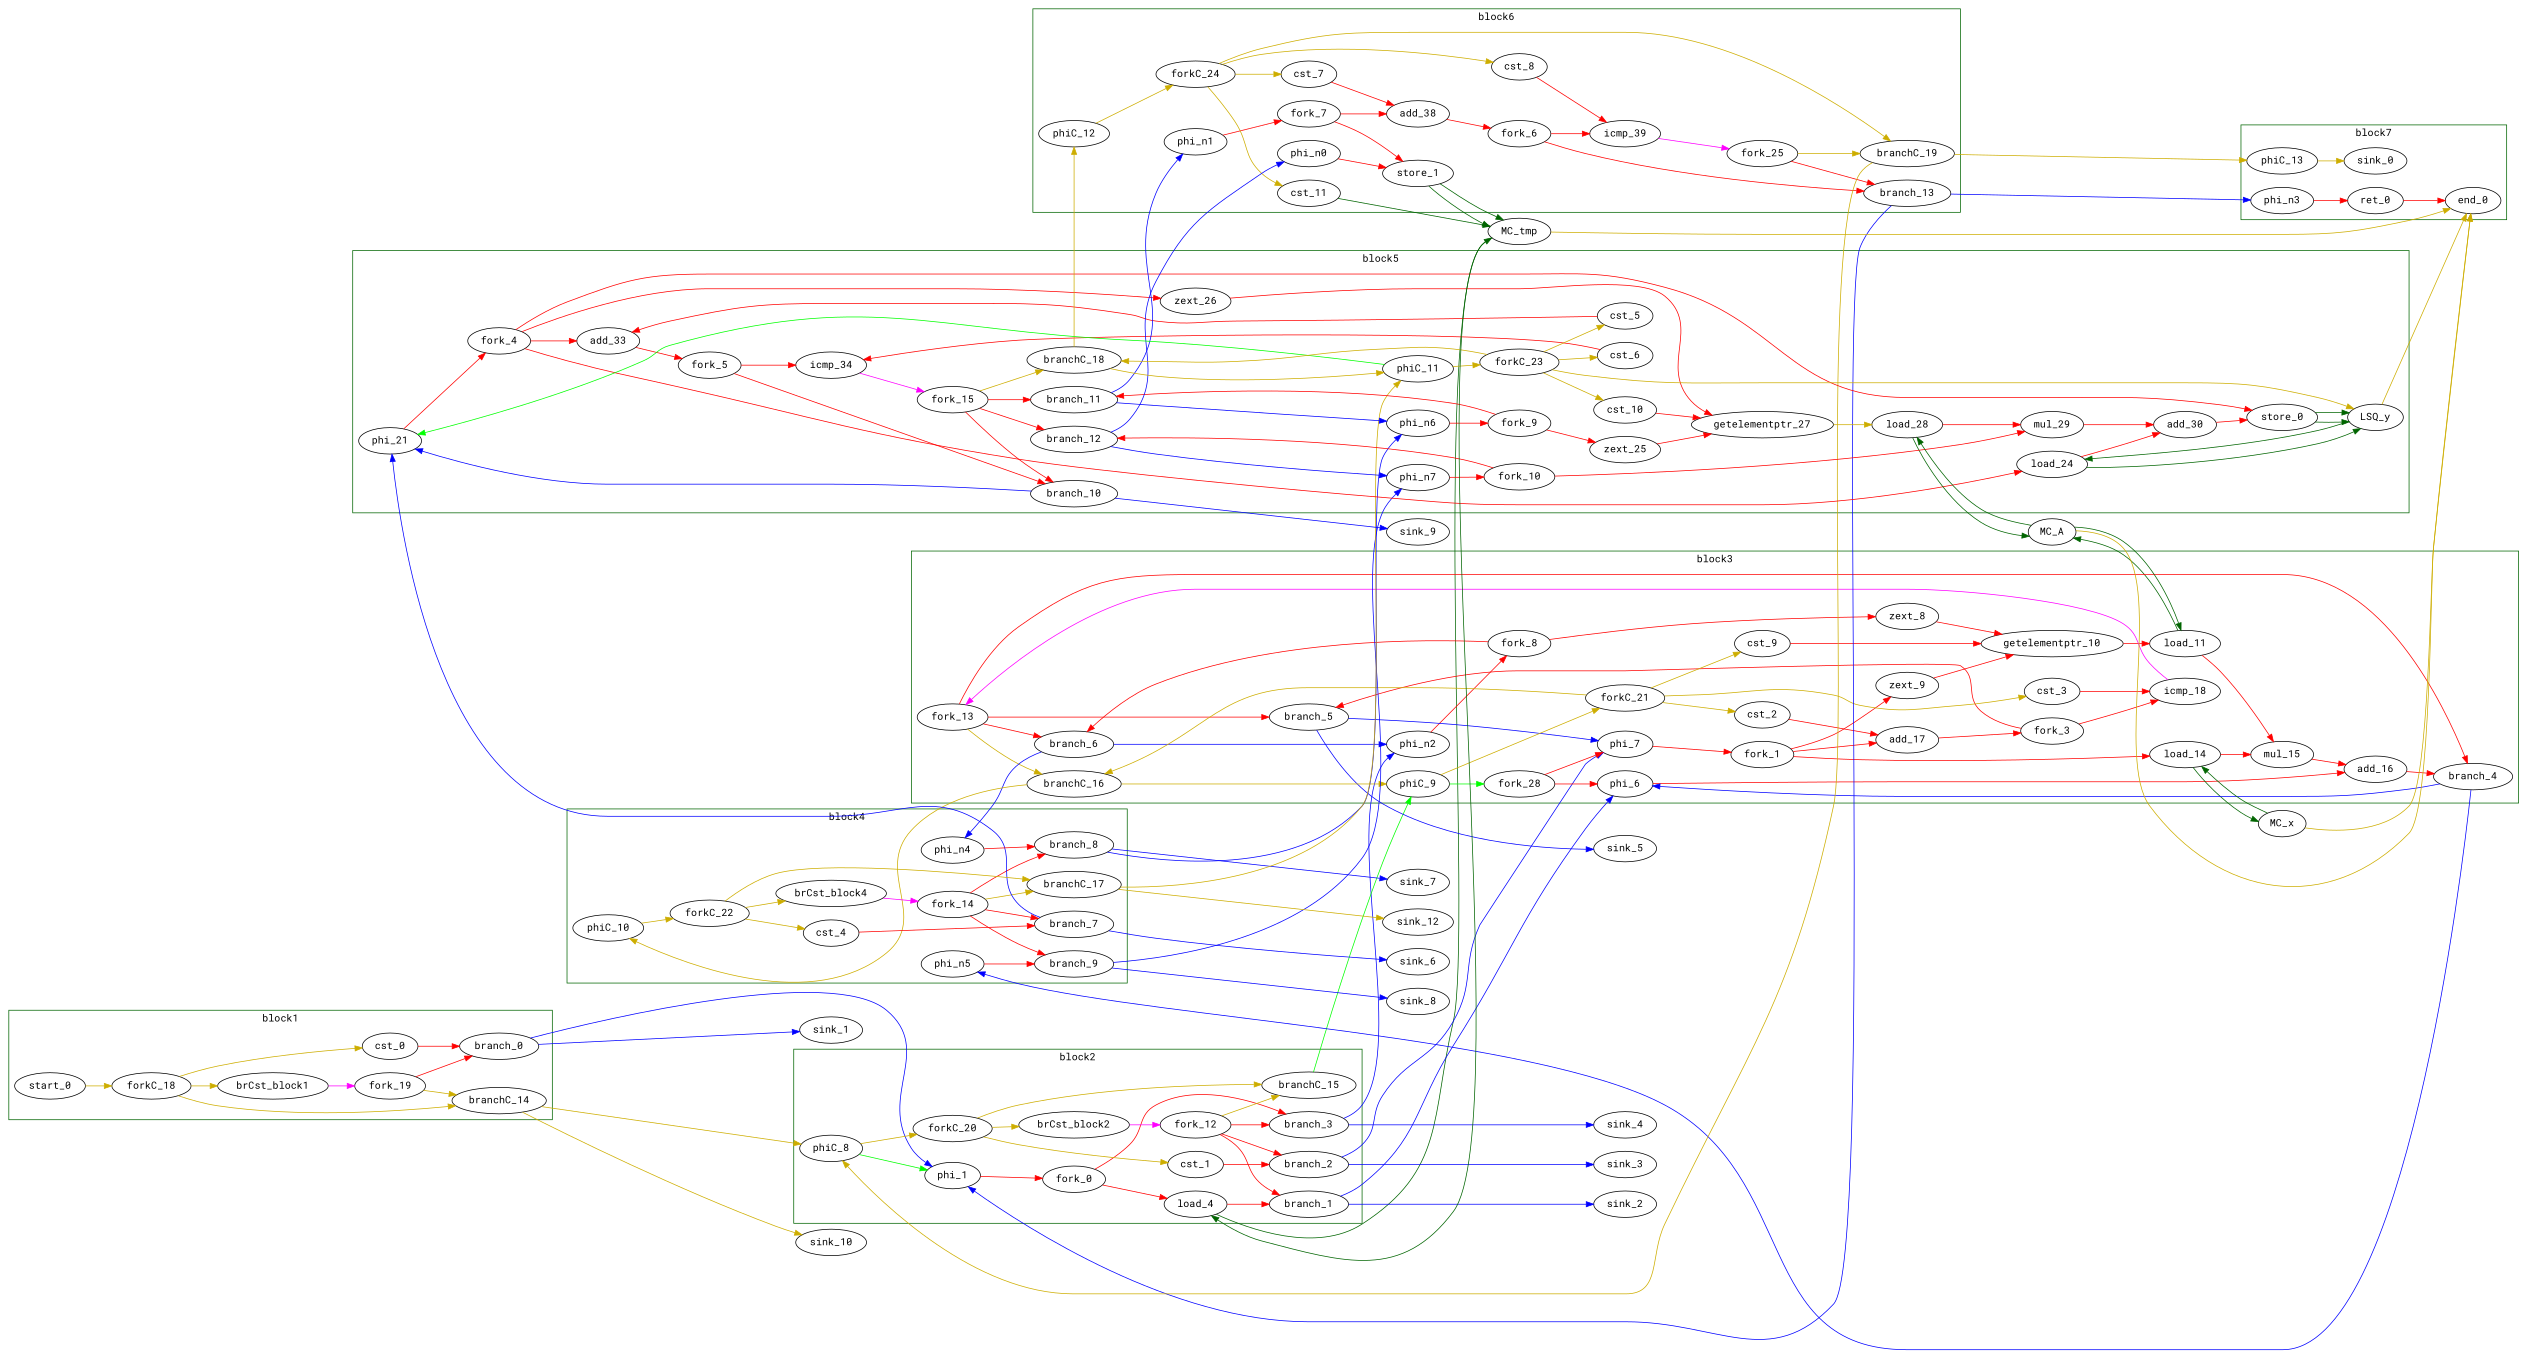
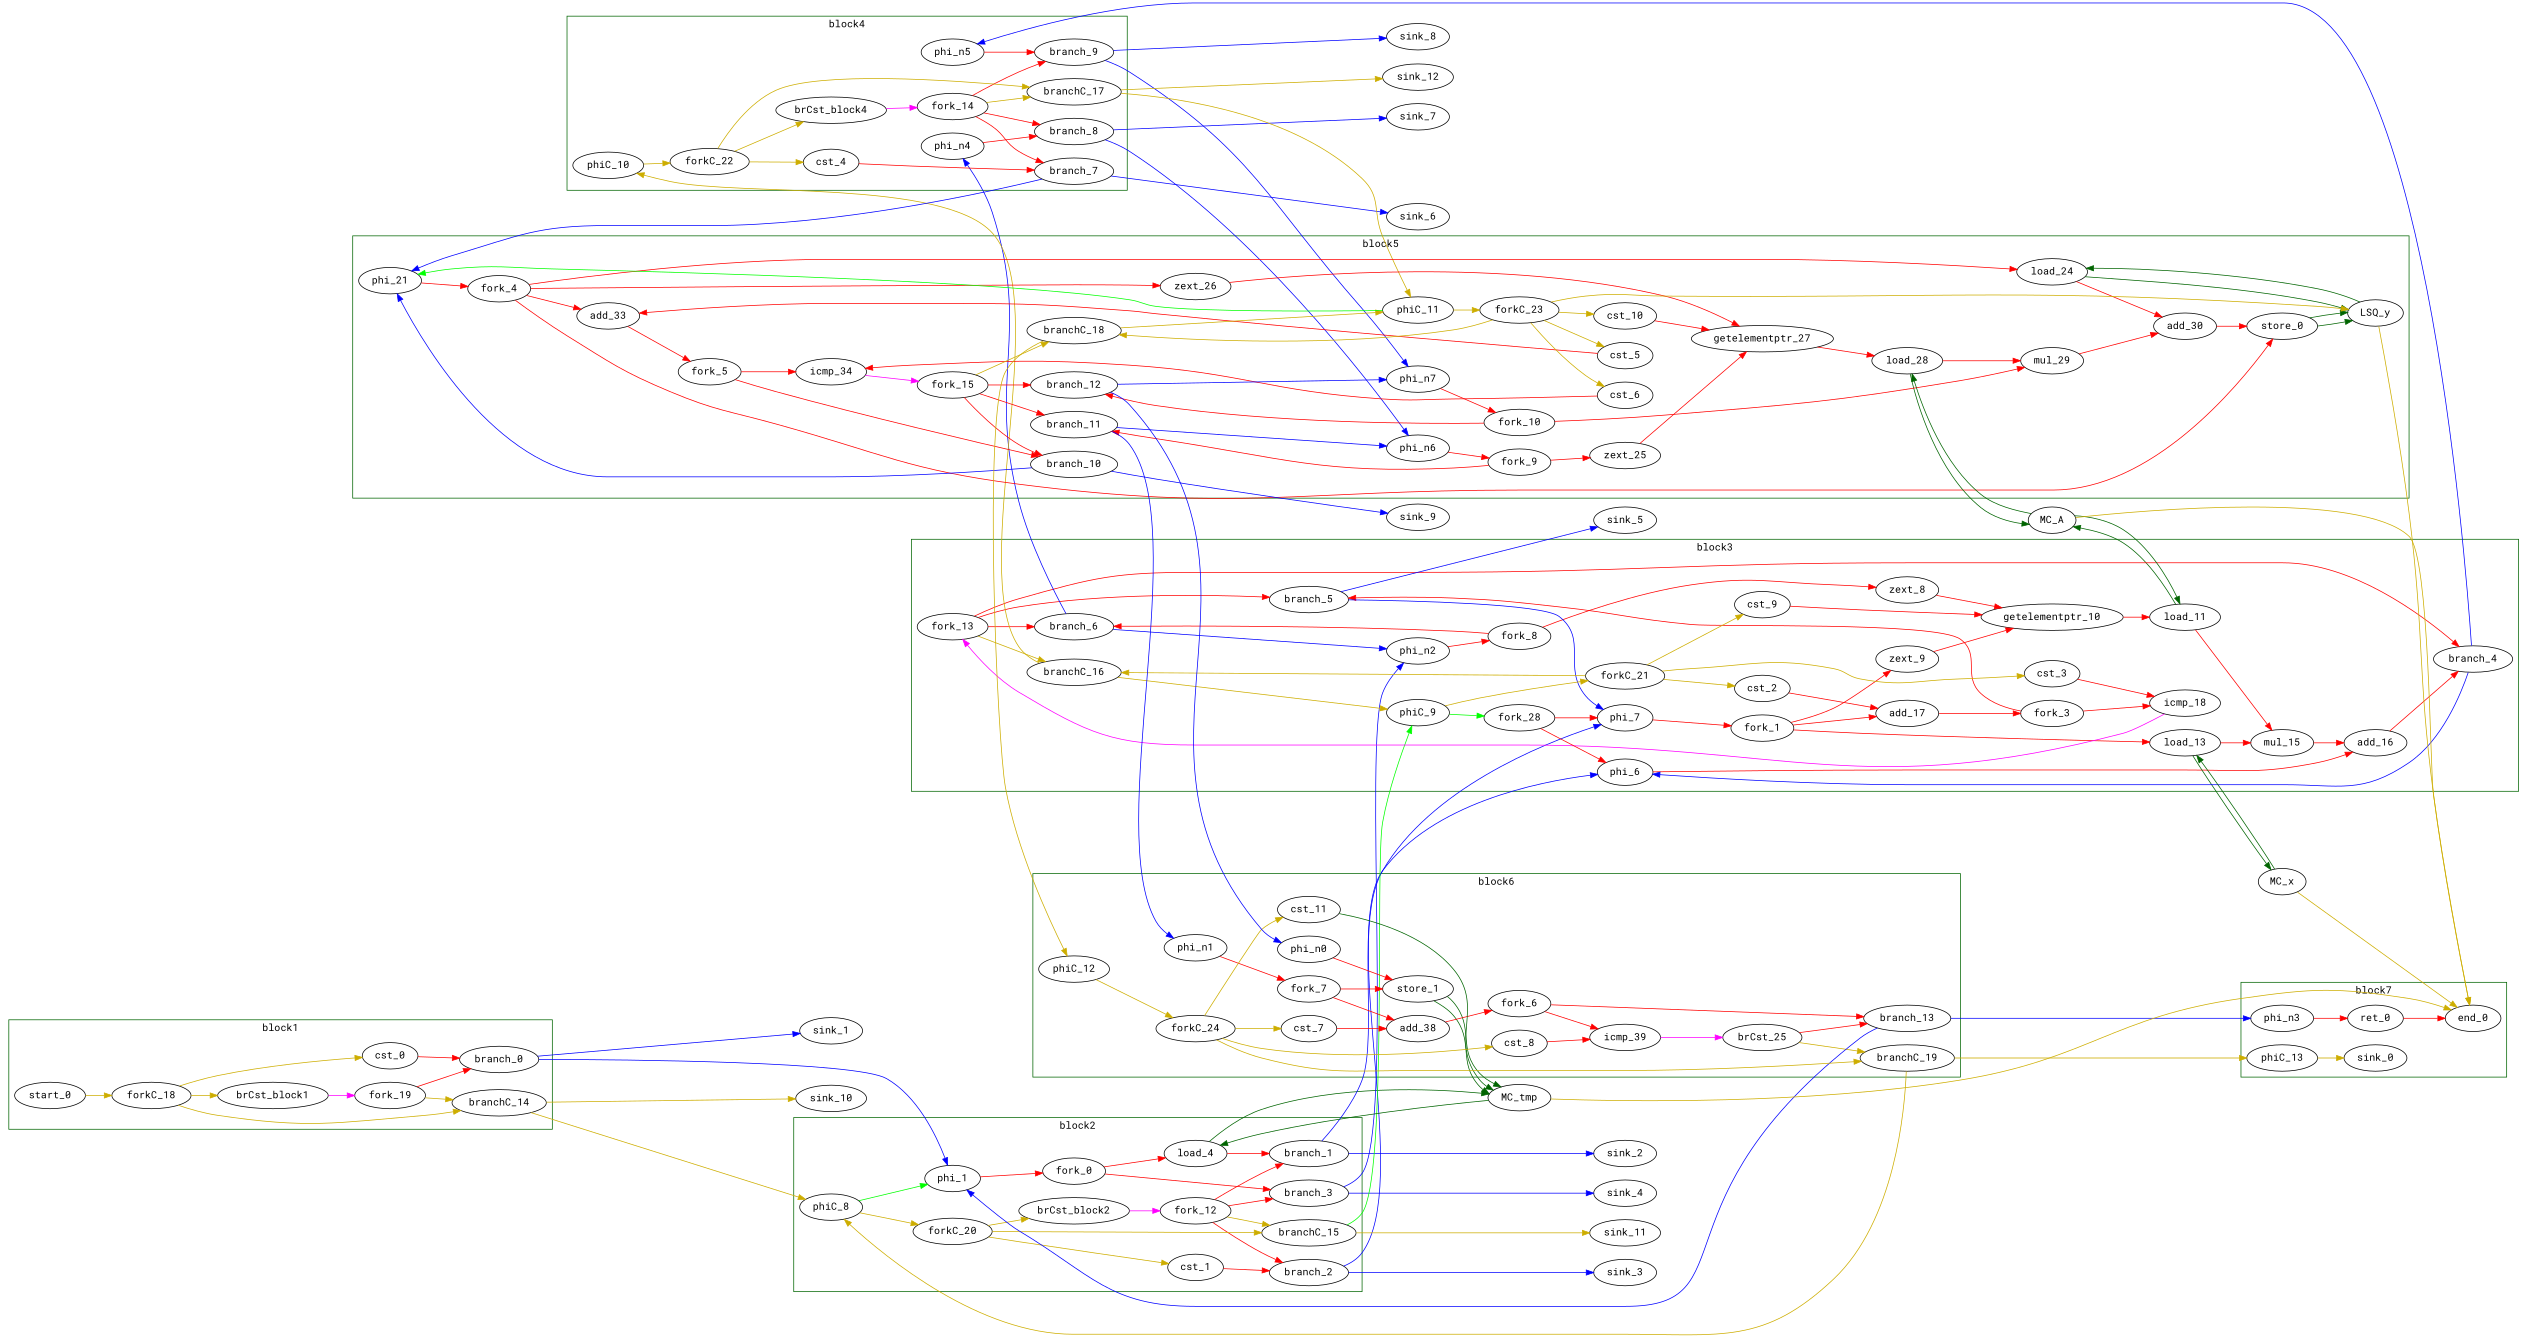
(1762, 154) -> (1762, 1037)
(1848, 425) -> (1842, 351)
(2185, 755) -> (2185, 743)
none -> (1625, 1233)
